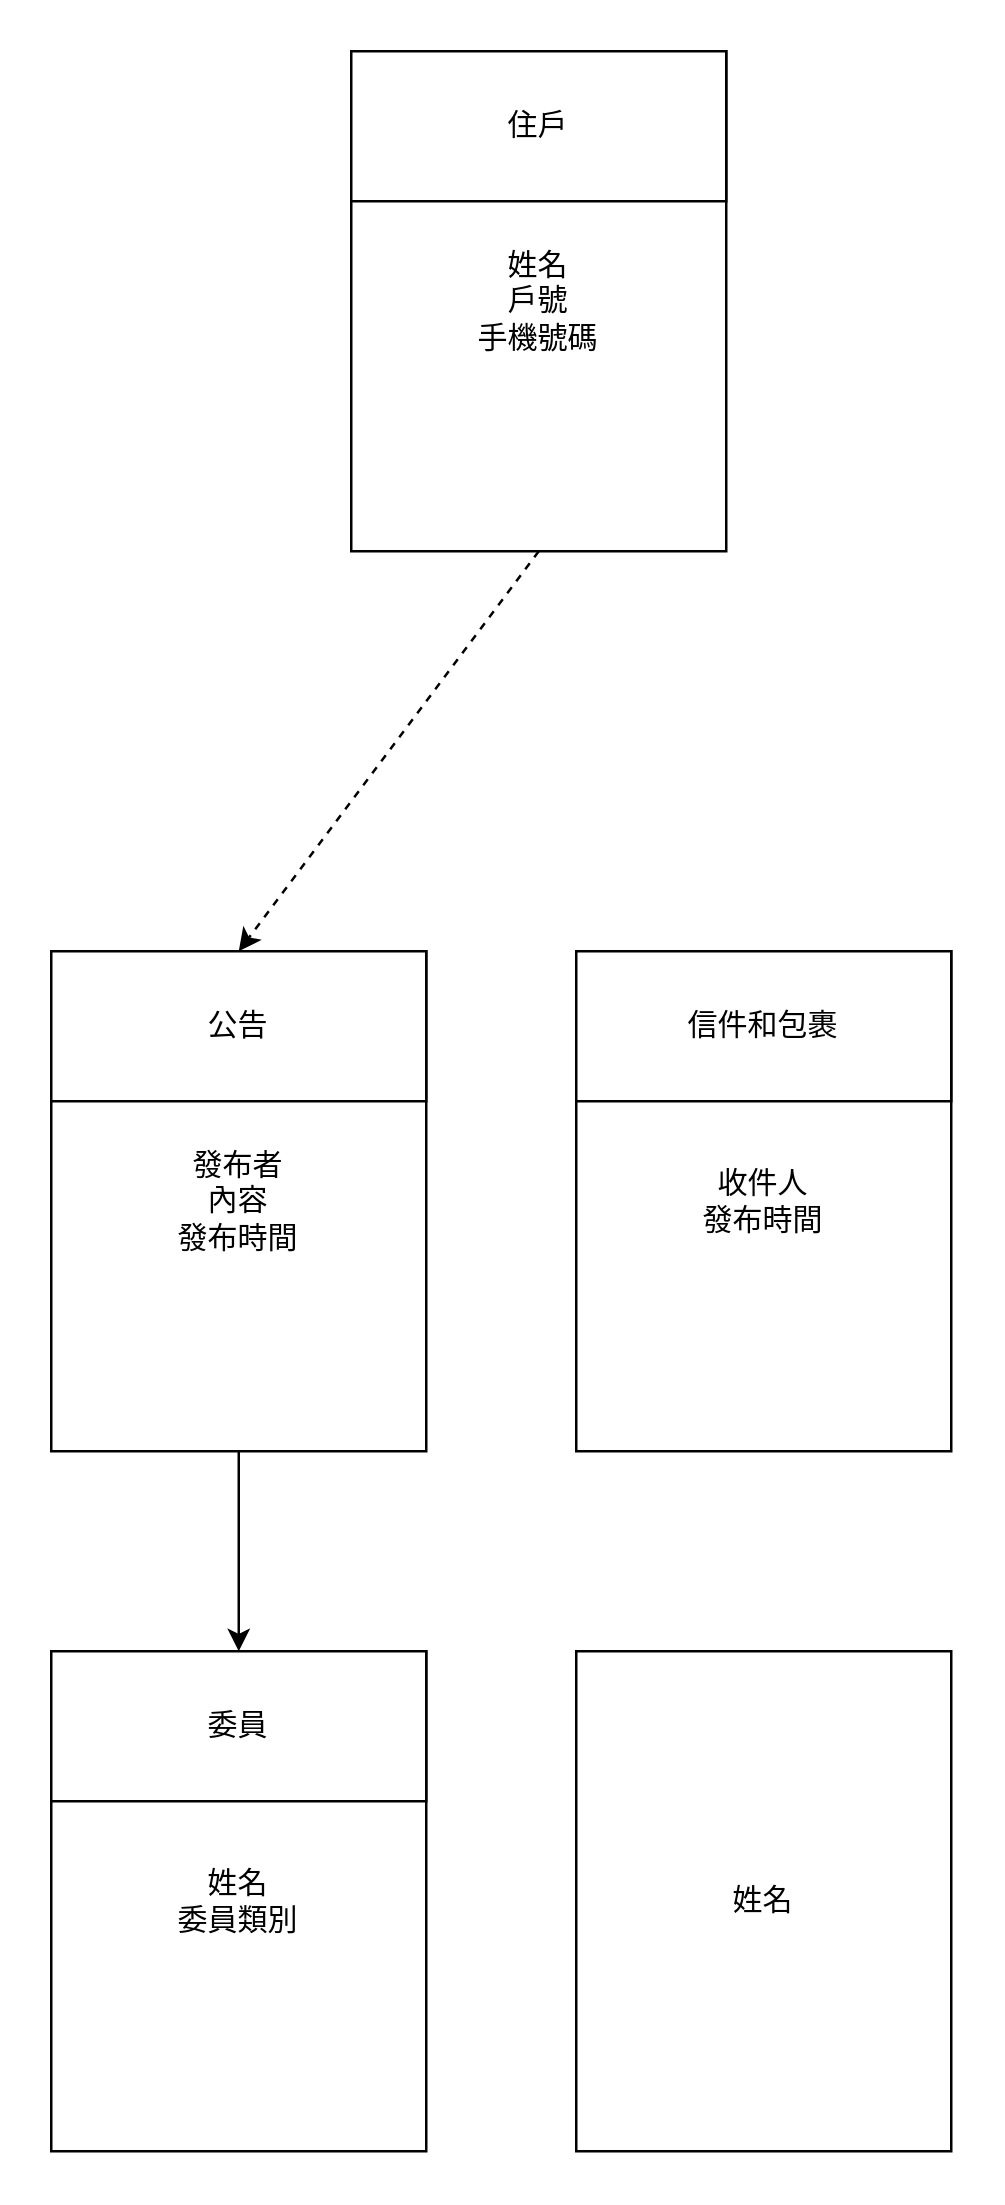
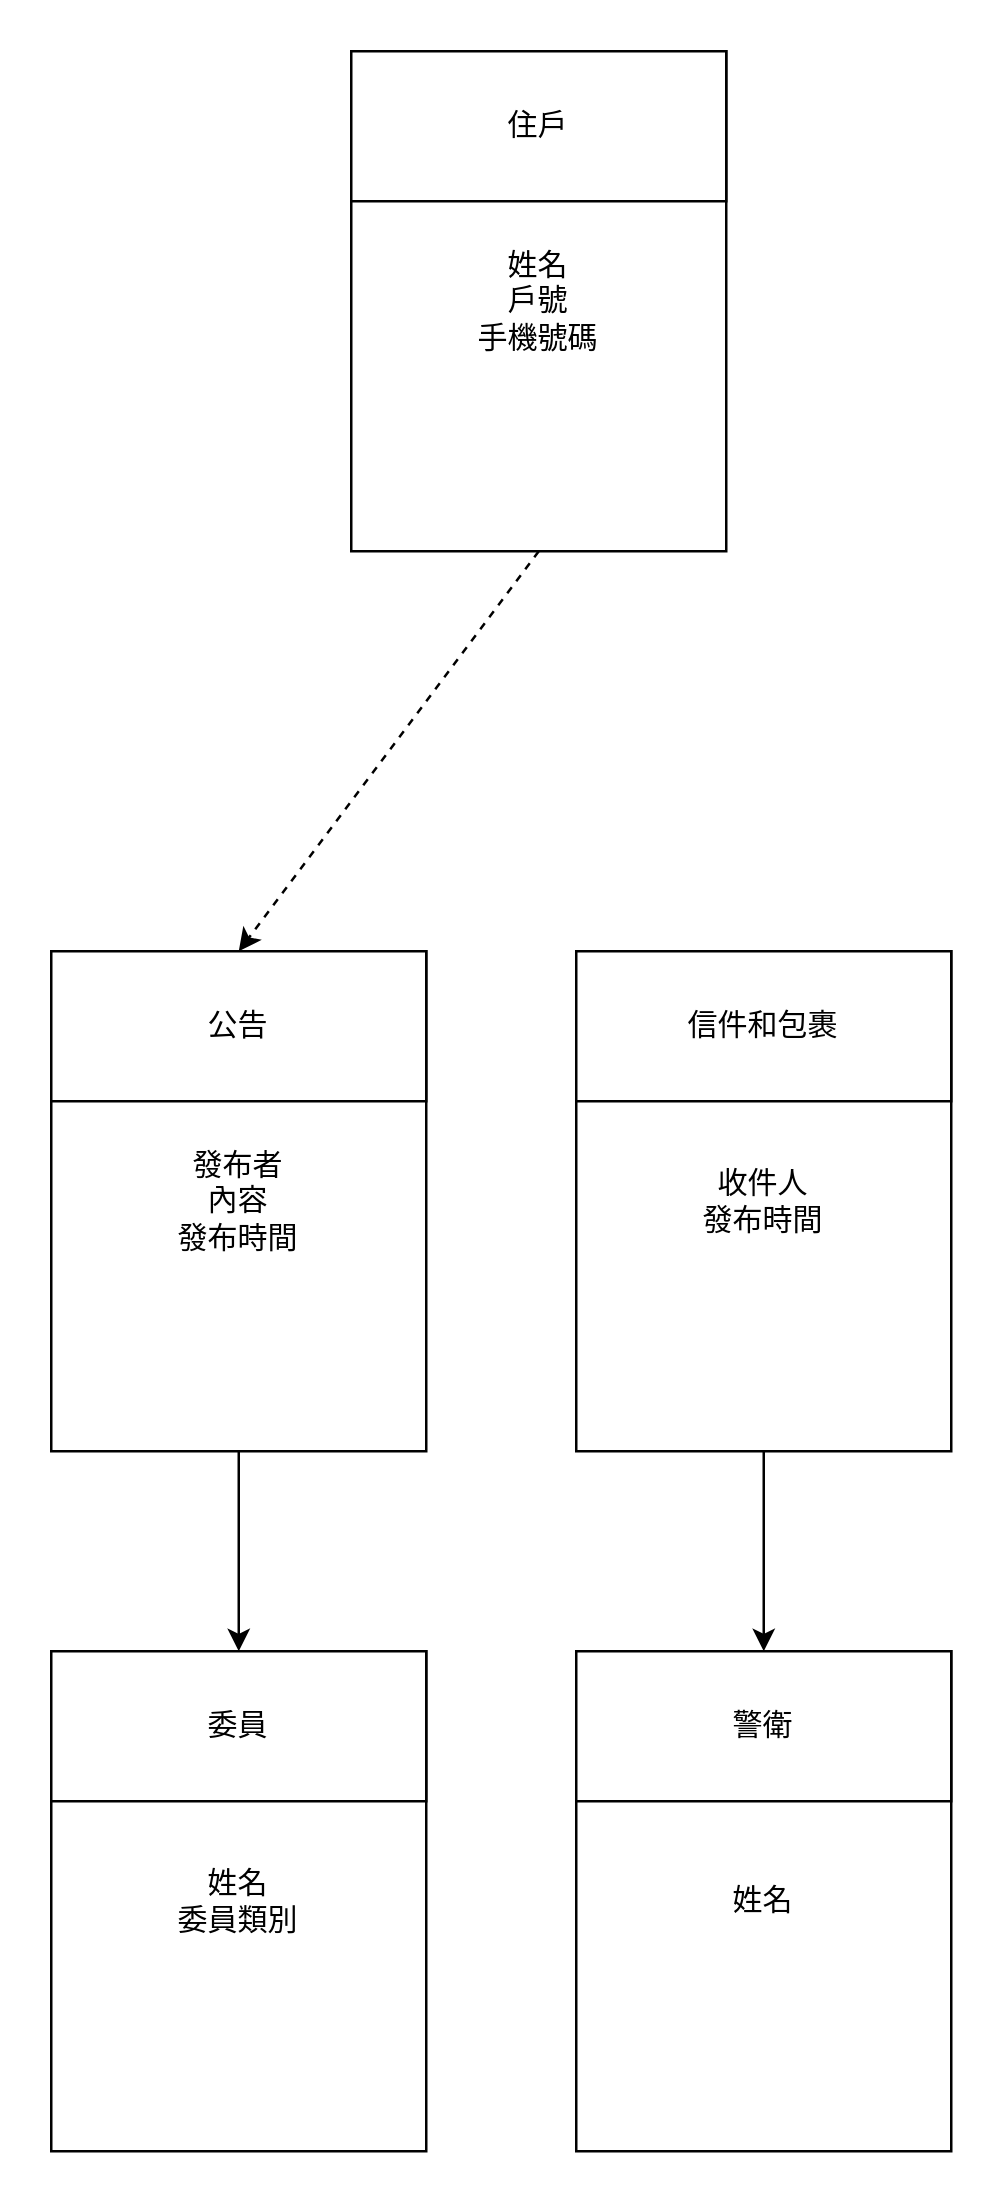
none -> (764, 1543)
none -> (764, 1726)
